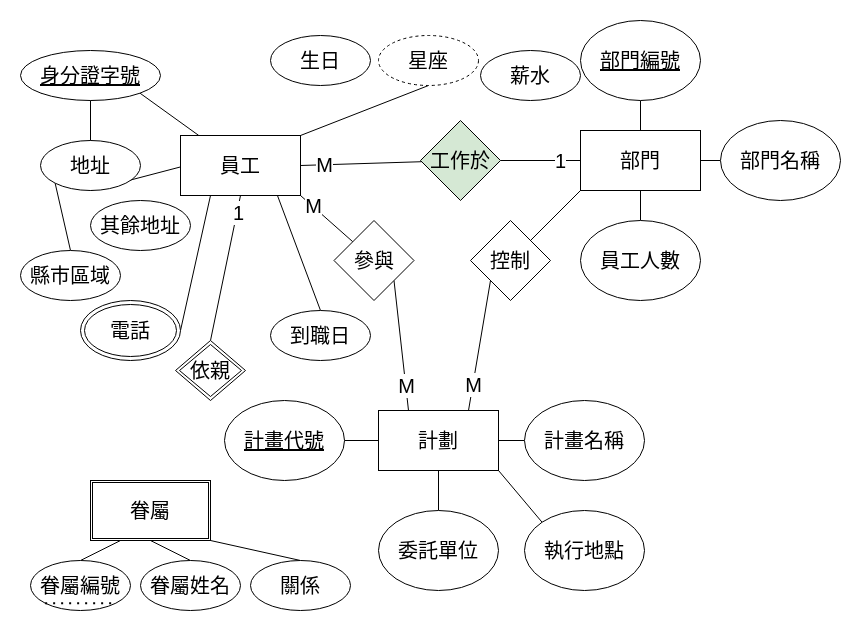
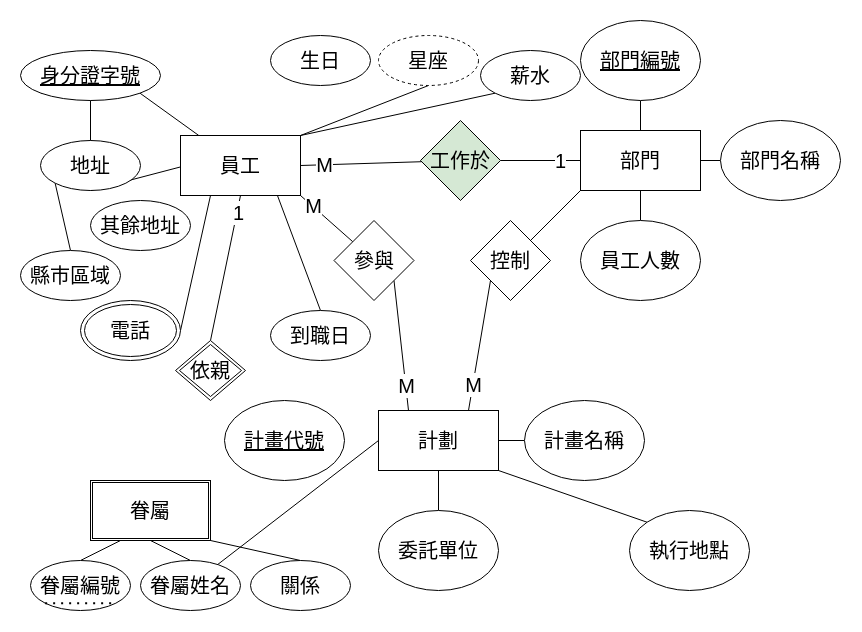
none -> (399, 114)
(362, 441) -> (298, 502)
(585, 551) -> (690, 551)
